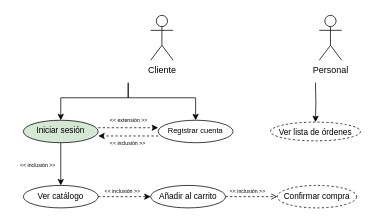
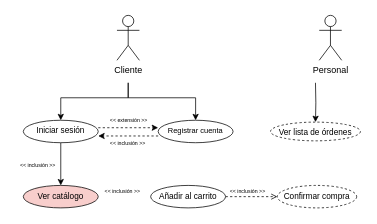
(162, 38) -> (128, 38)
(60, 132) -> (60, 132)
(60, 197) -> (60, 197)
(121, 197) -> none
